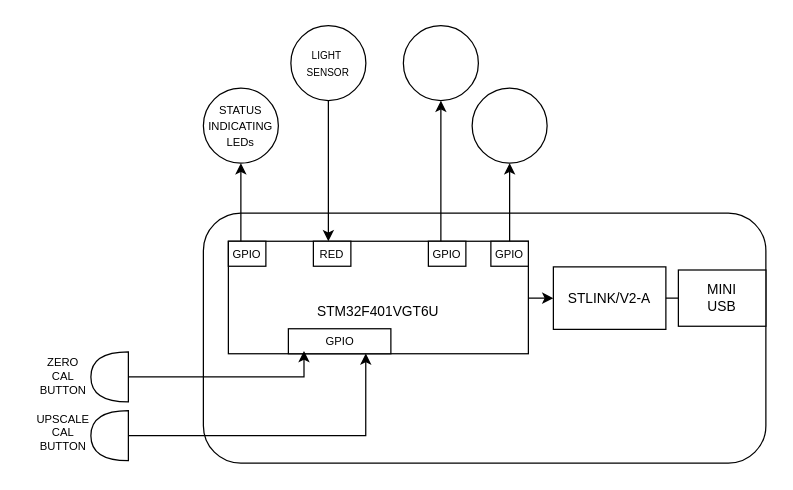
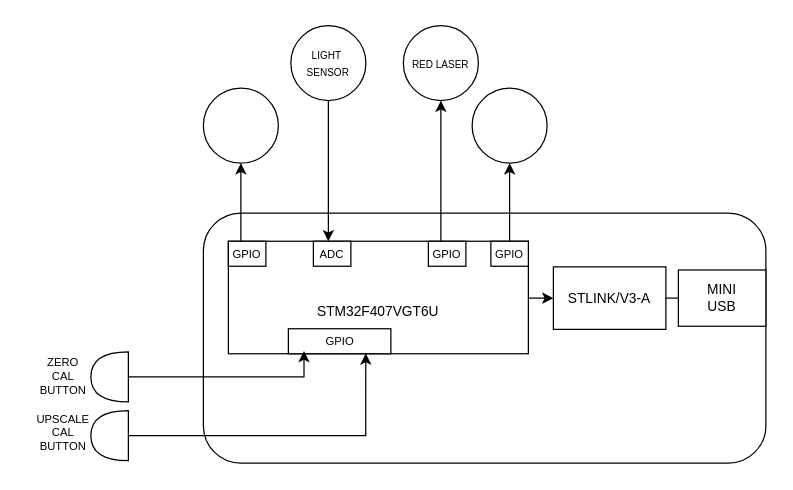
none -> (441, 63)
(241, 126) -> none
(332, 254) -> (332, 254)
(609, 298) -> (609, 298)
(378, 312) -> (378, 312)
